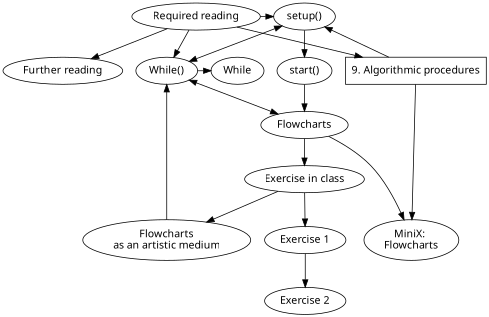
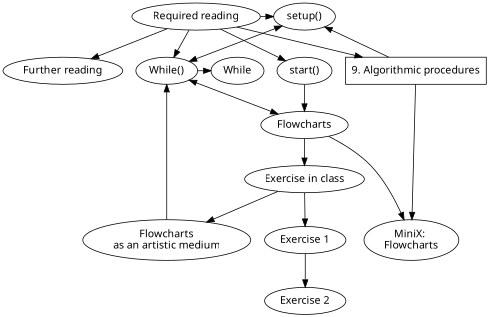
(304, 39) -> (250, 43)
